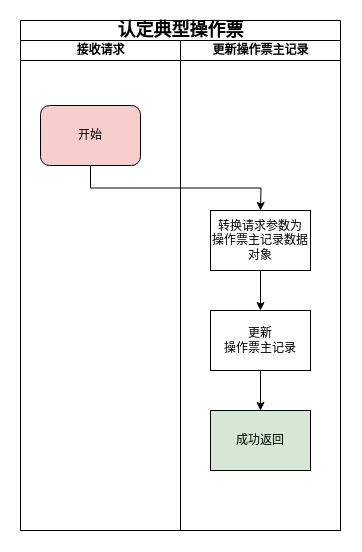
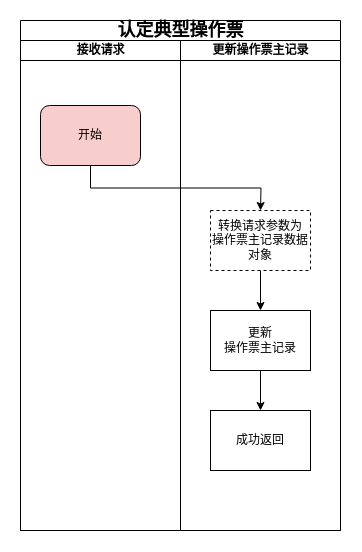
(261, 241) -> (261, 241)
(261, 441) -> (261, 441)
